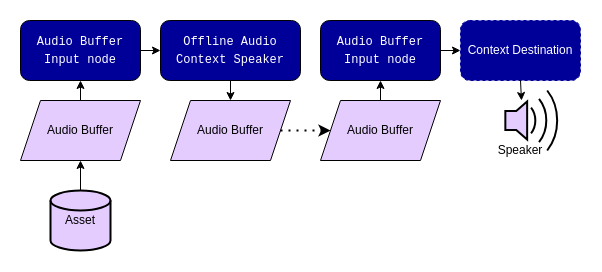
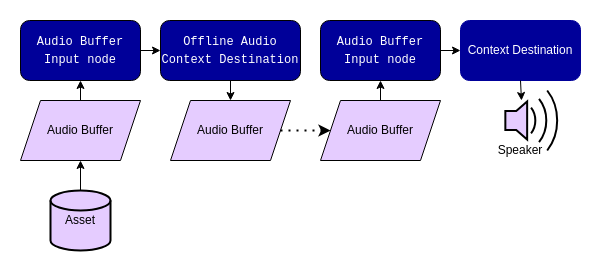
(231, 51) -> (231, 51)
(521, 51) -> (521, 51)
